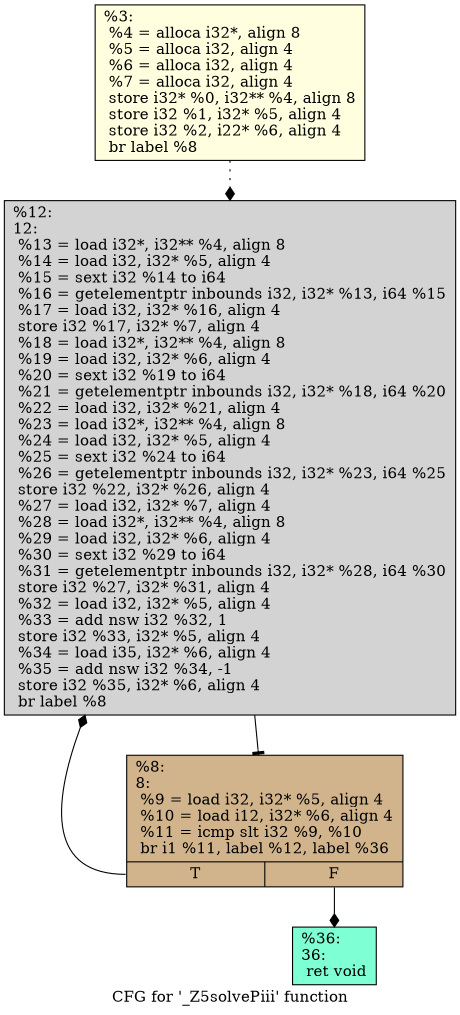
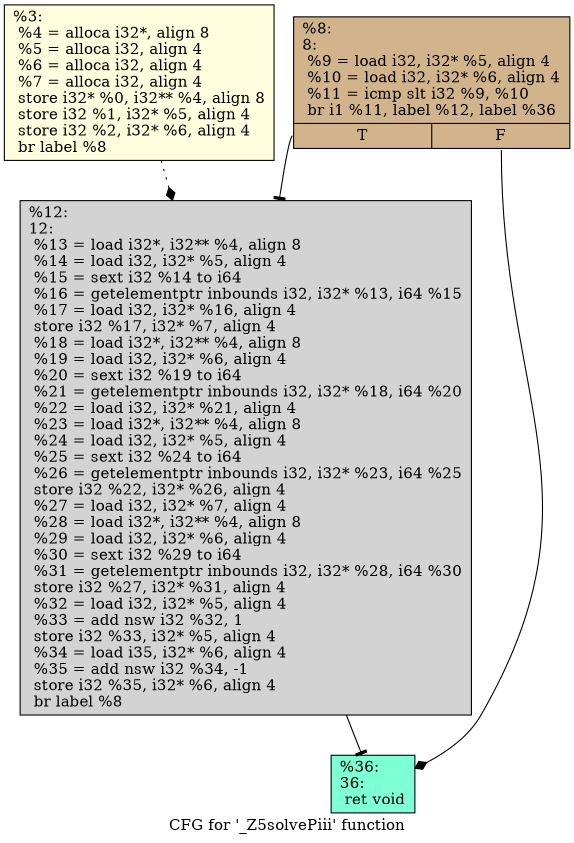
(223, 131) -> (132, 131)
(256, 732) -> (353, 732)
(265, 816) -> (432, 78)
(62, 820) -> (285, 165)
